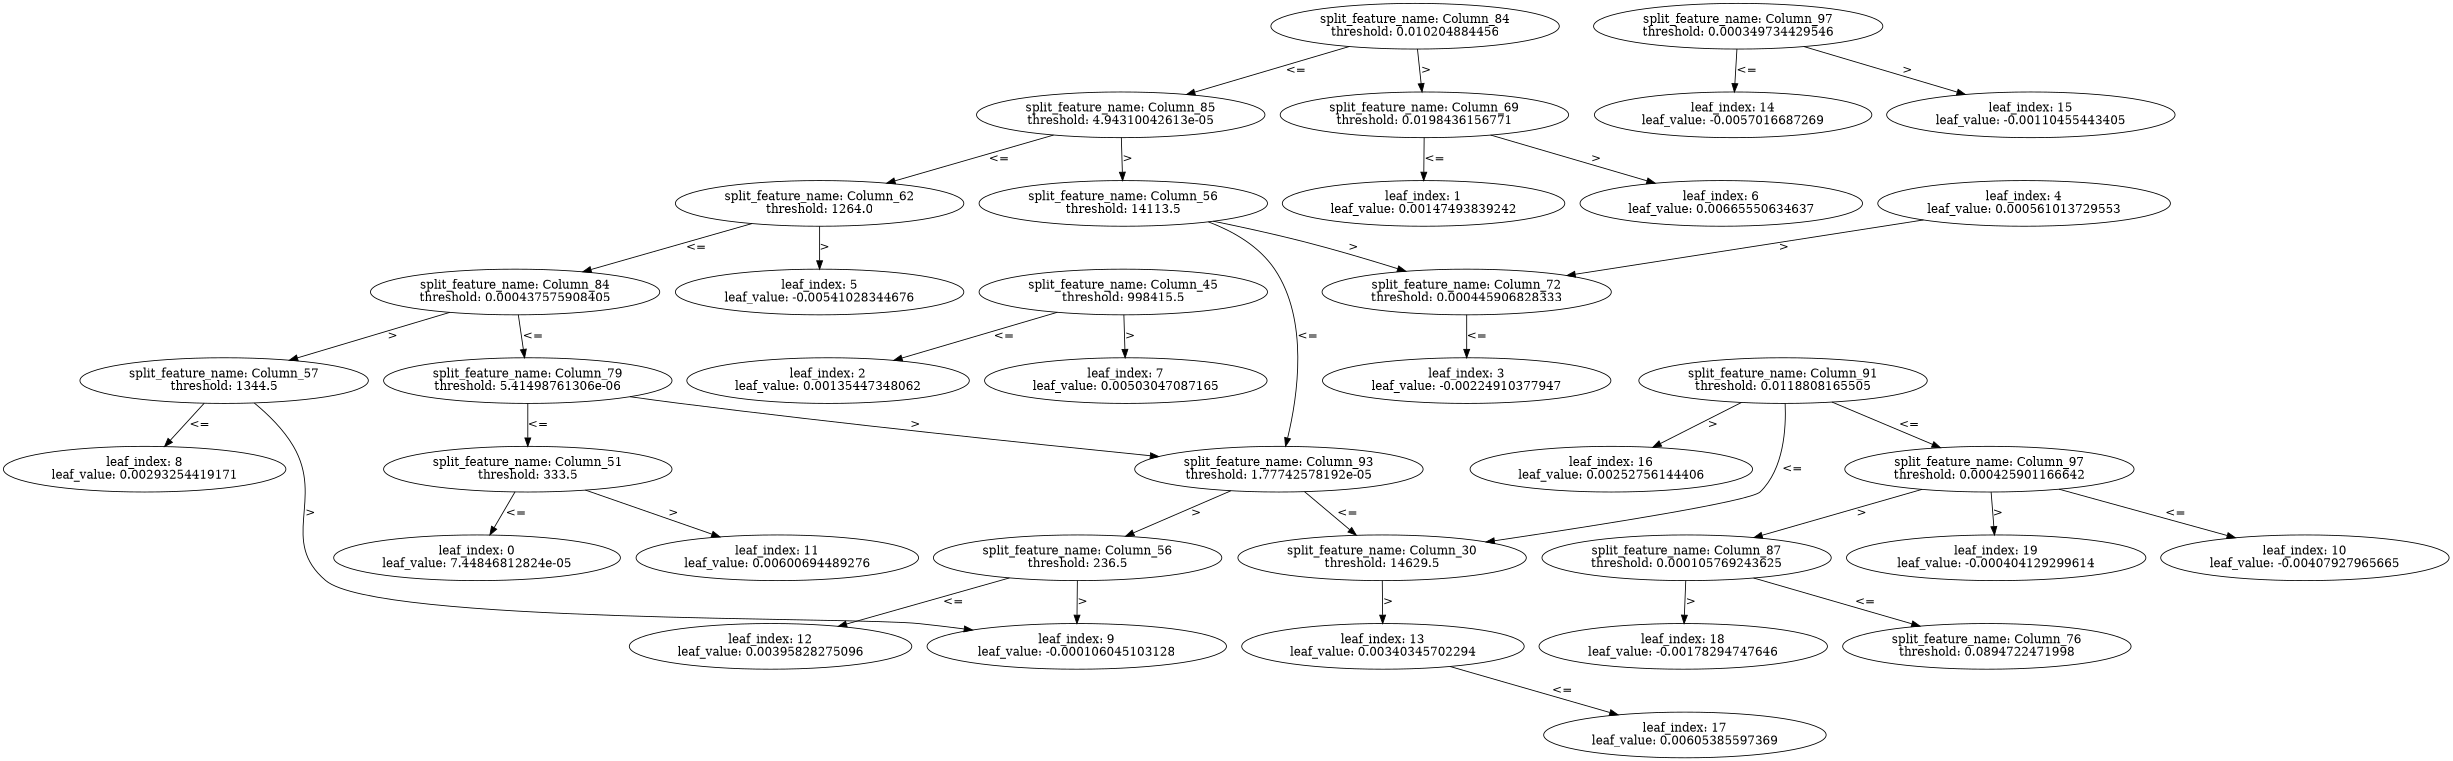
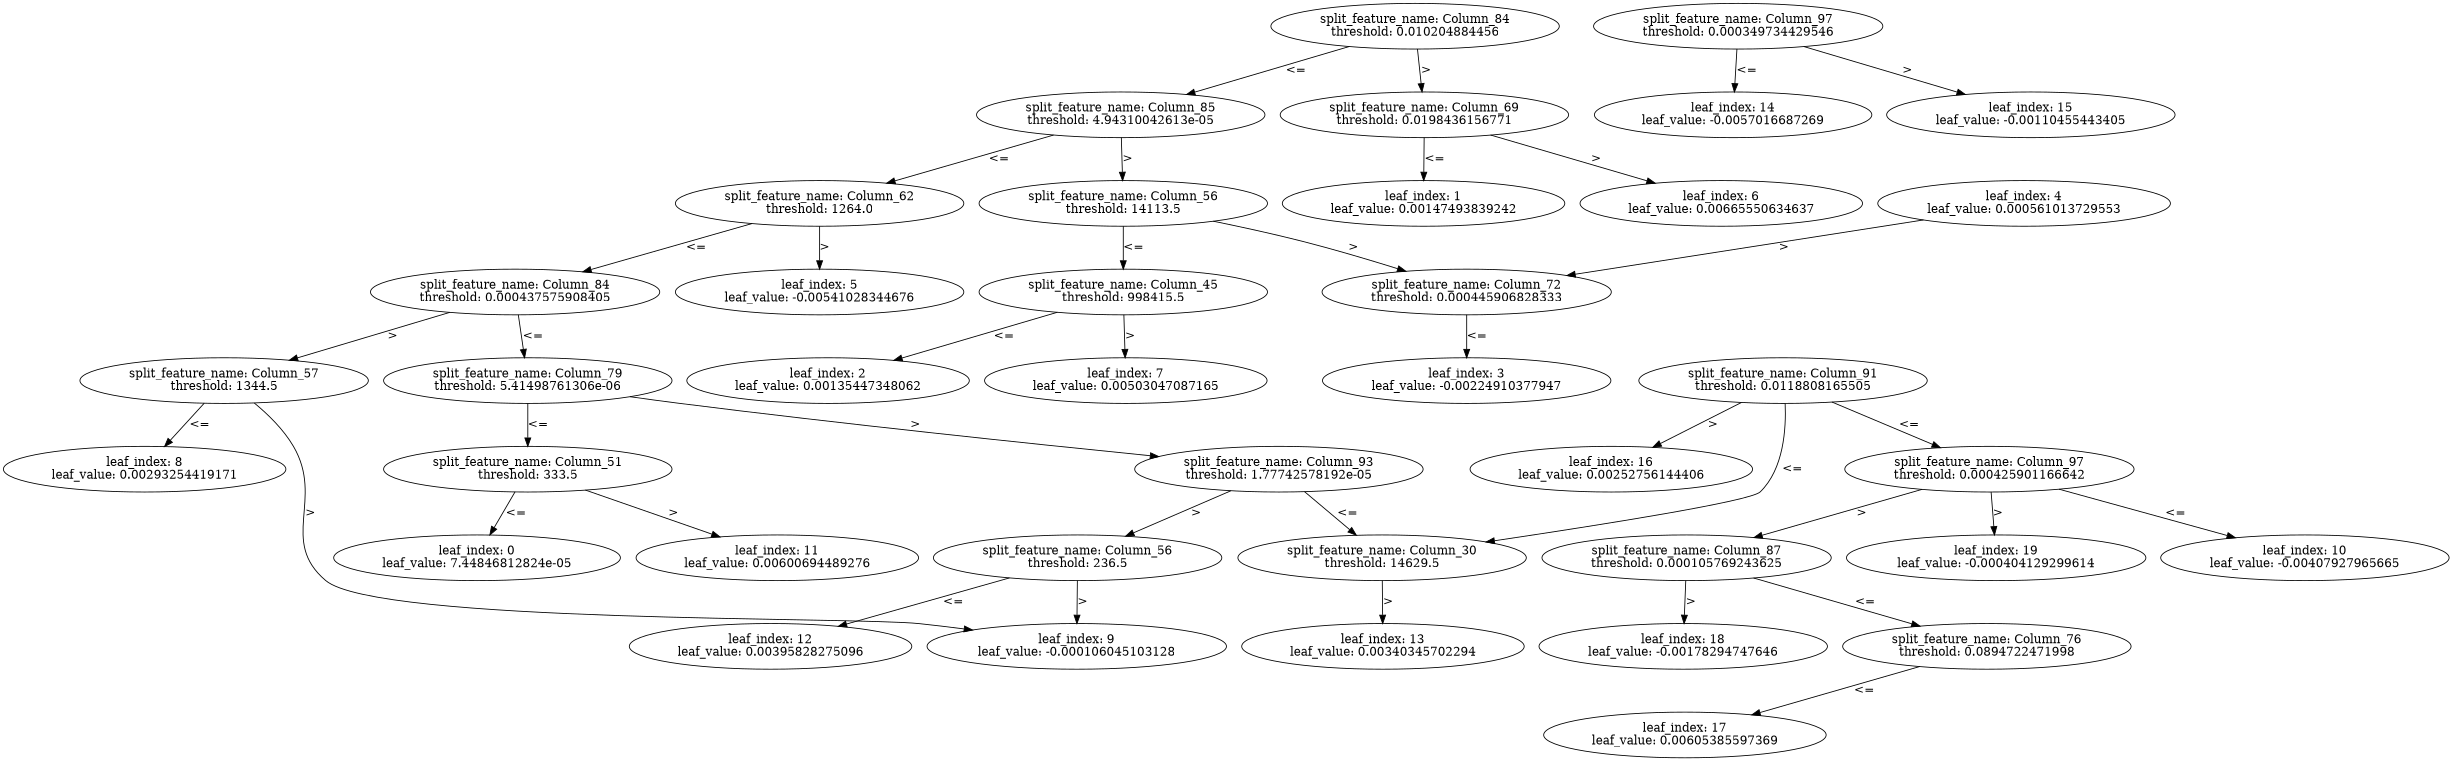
(1292, 311) -> (1123, 243)
(1530, 689) -> (1840, 689)
